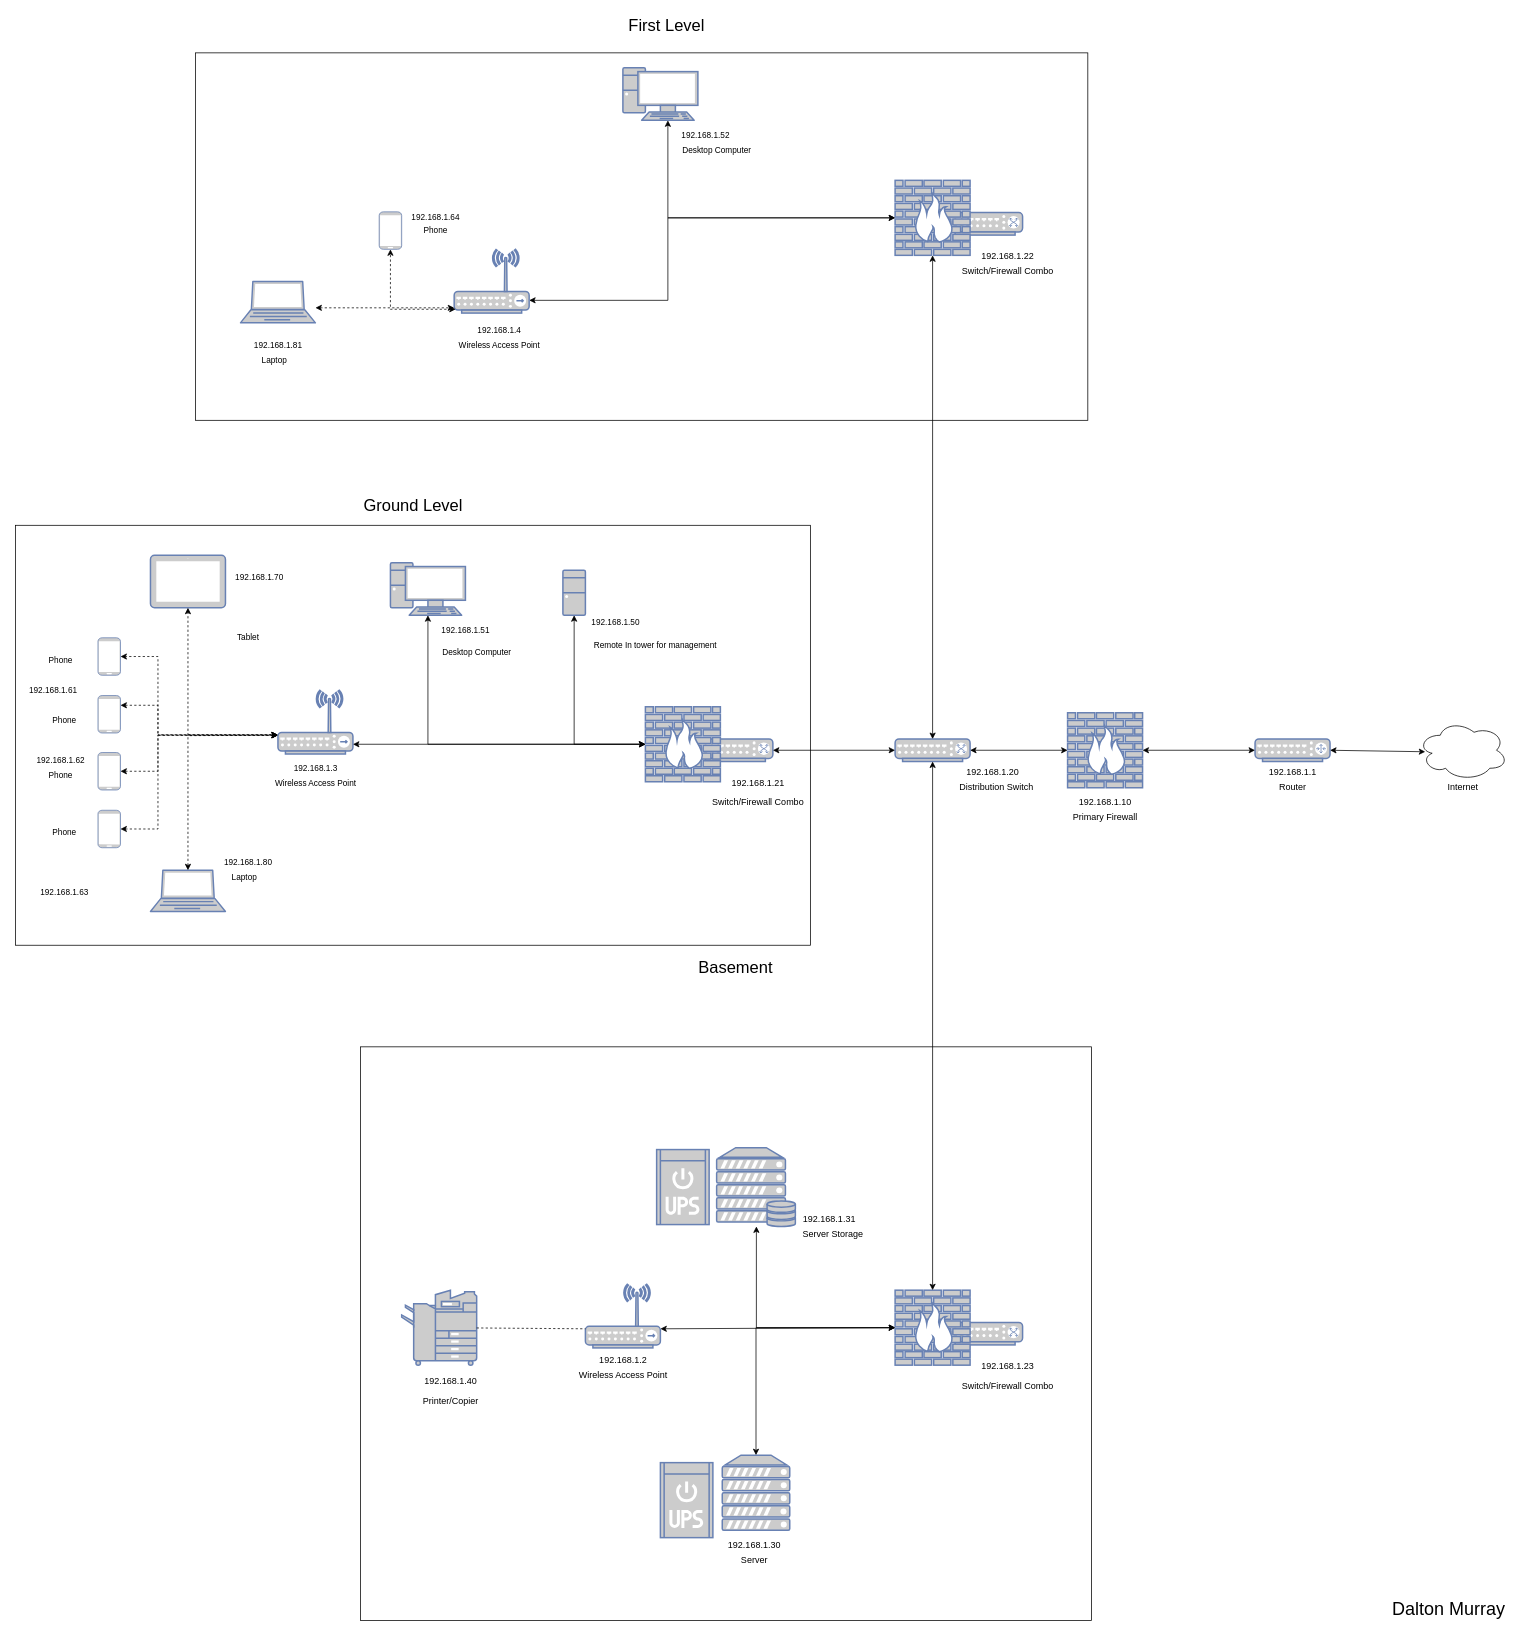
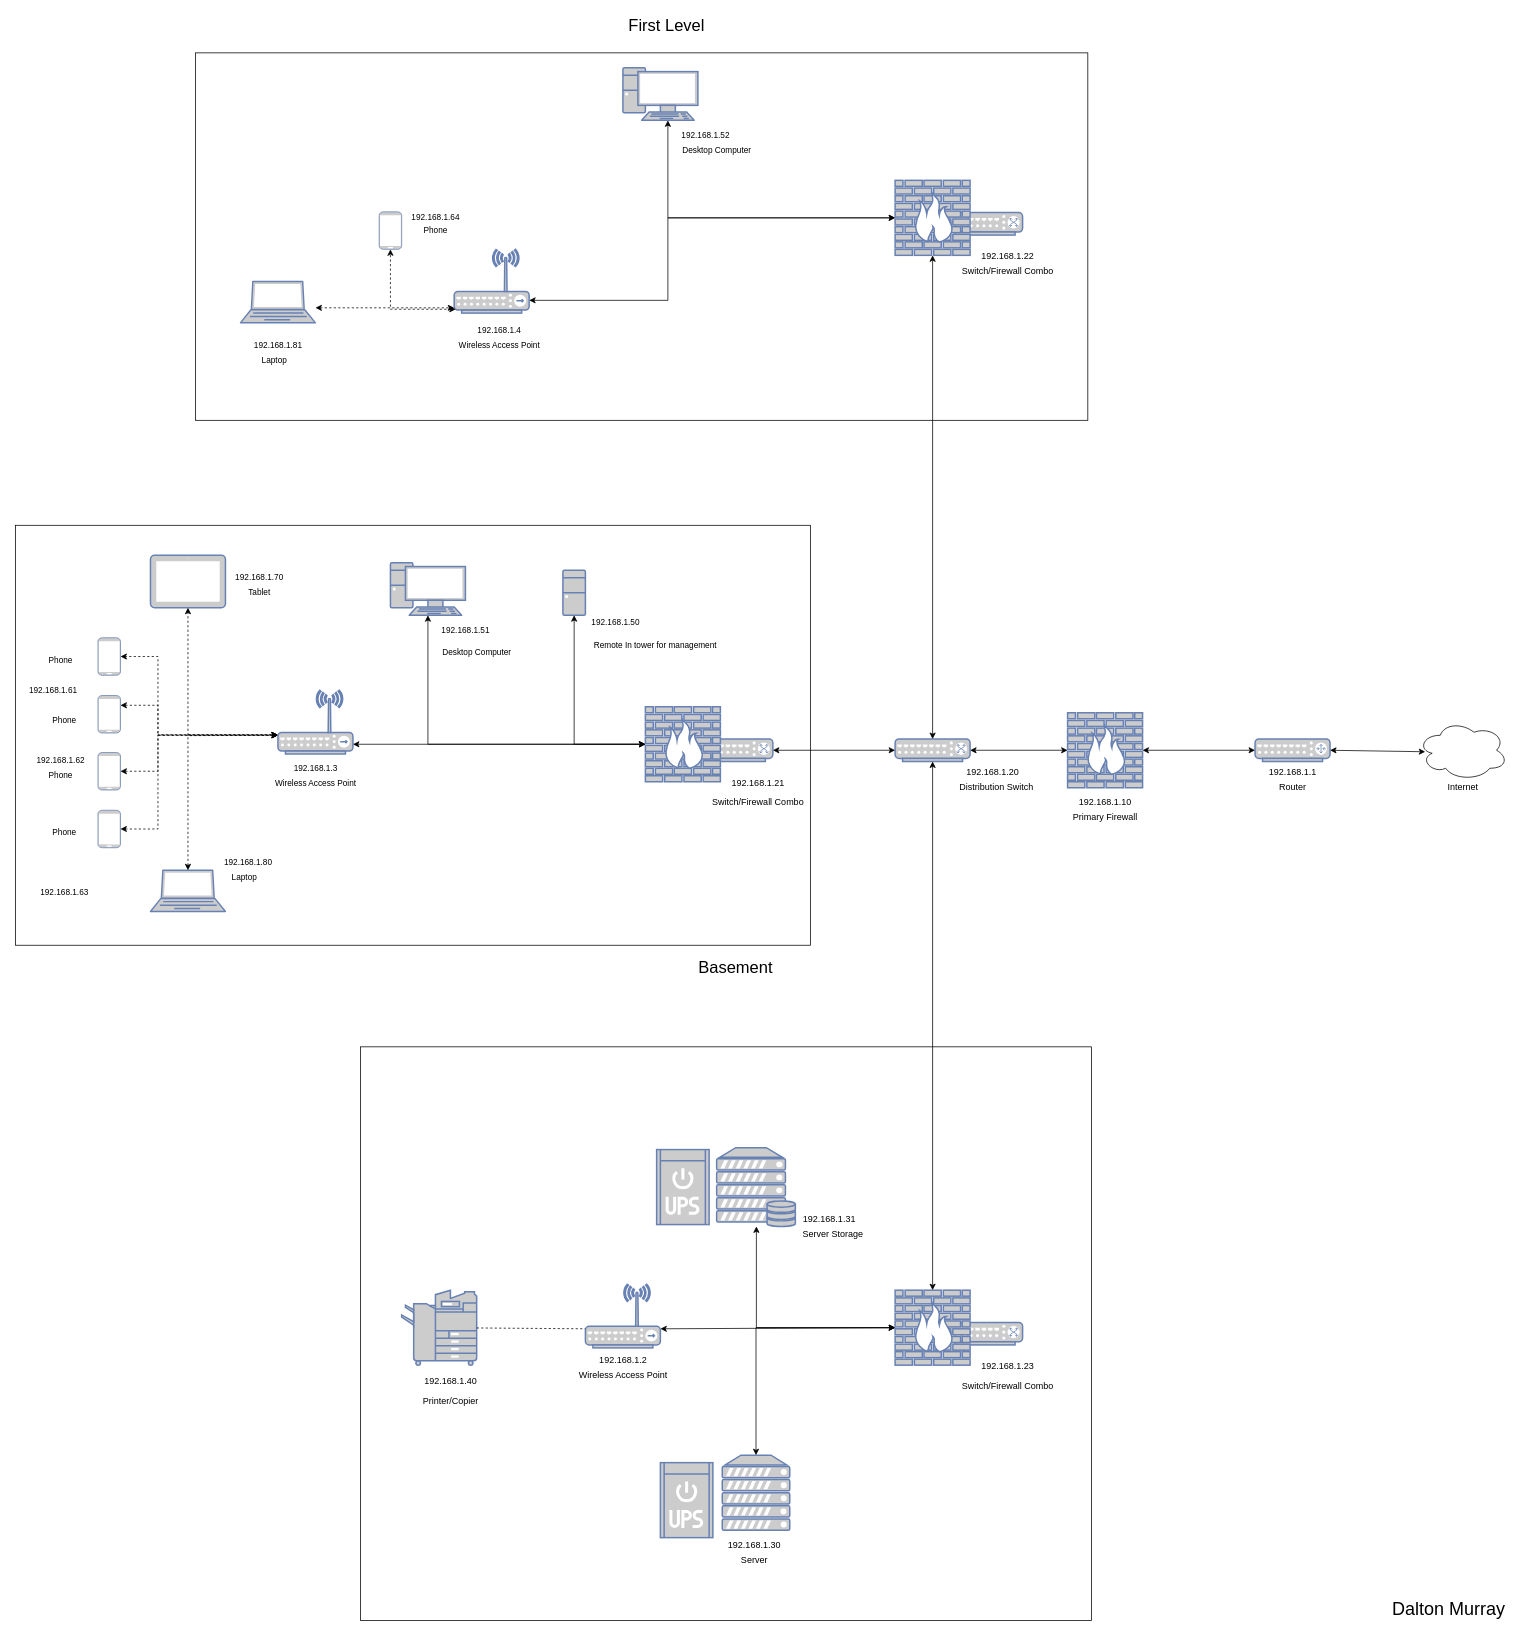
(413, 507) -> none
(248, 638) -> (259, 593)
